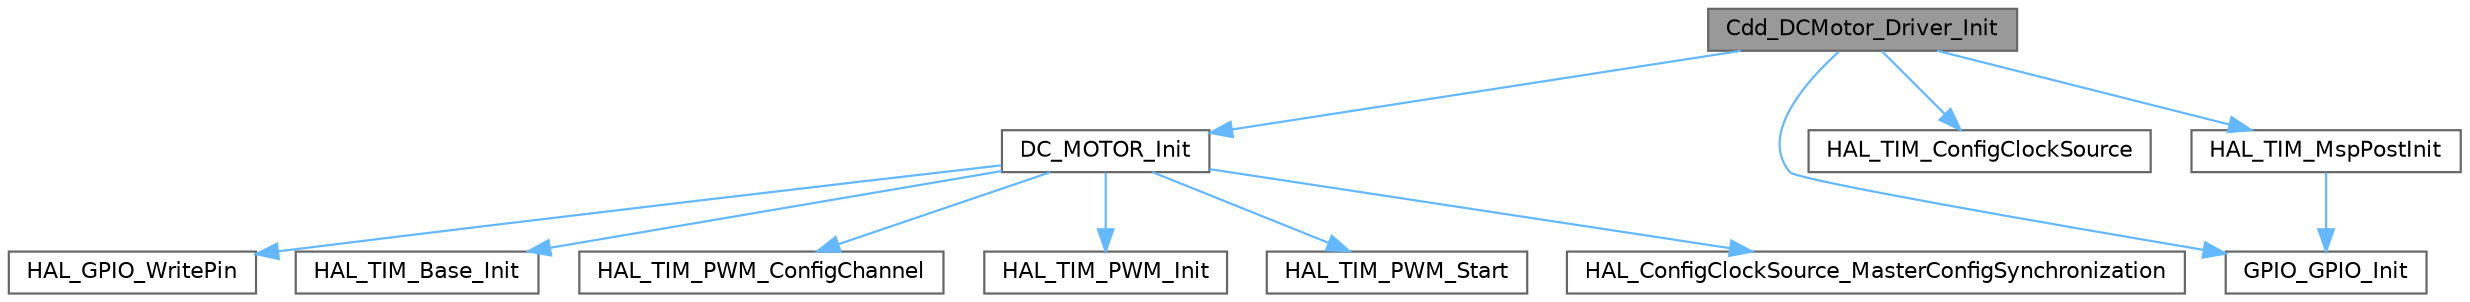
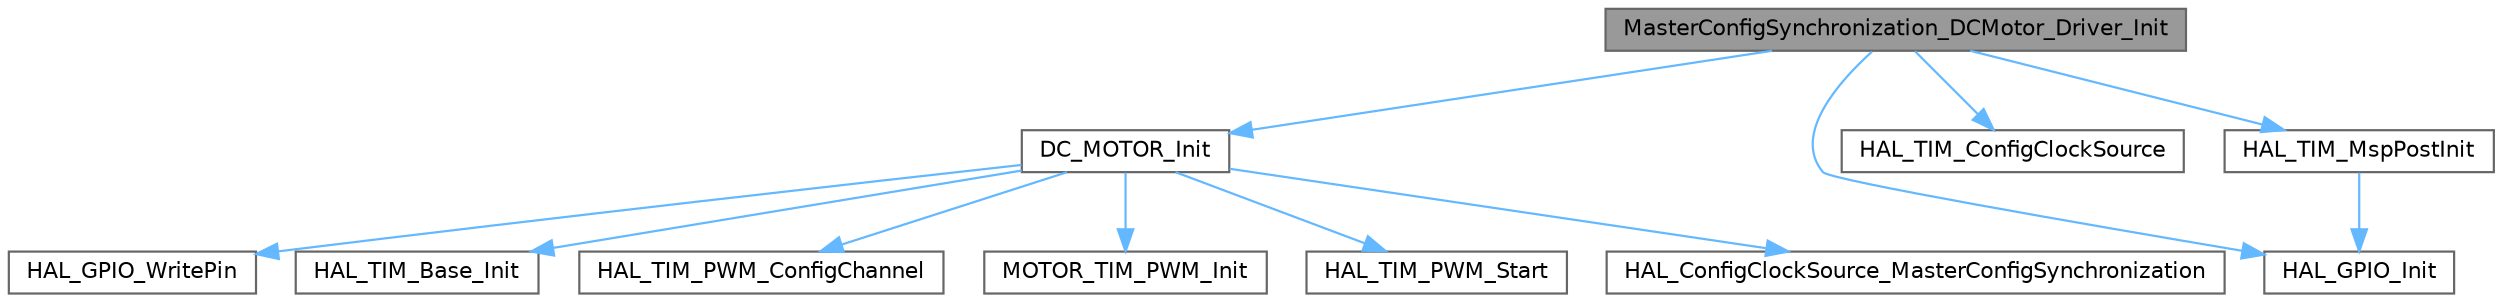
(1863, 30) -> (1896, 30)
(1106, 273) -> (1126, 273)
(2326, 273) -> (2359, 273)
